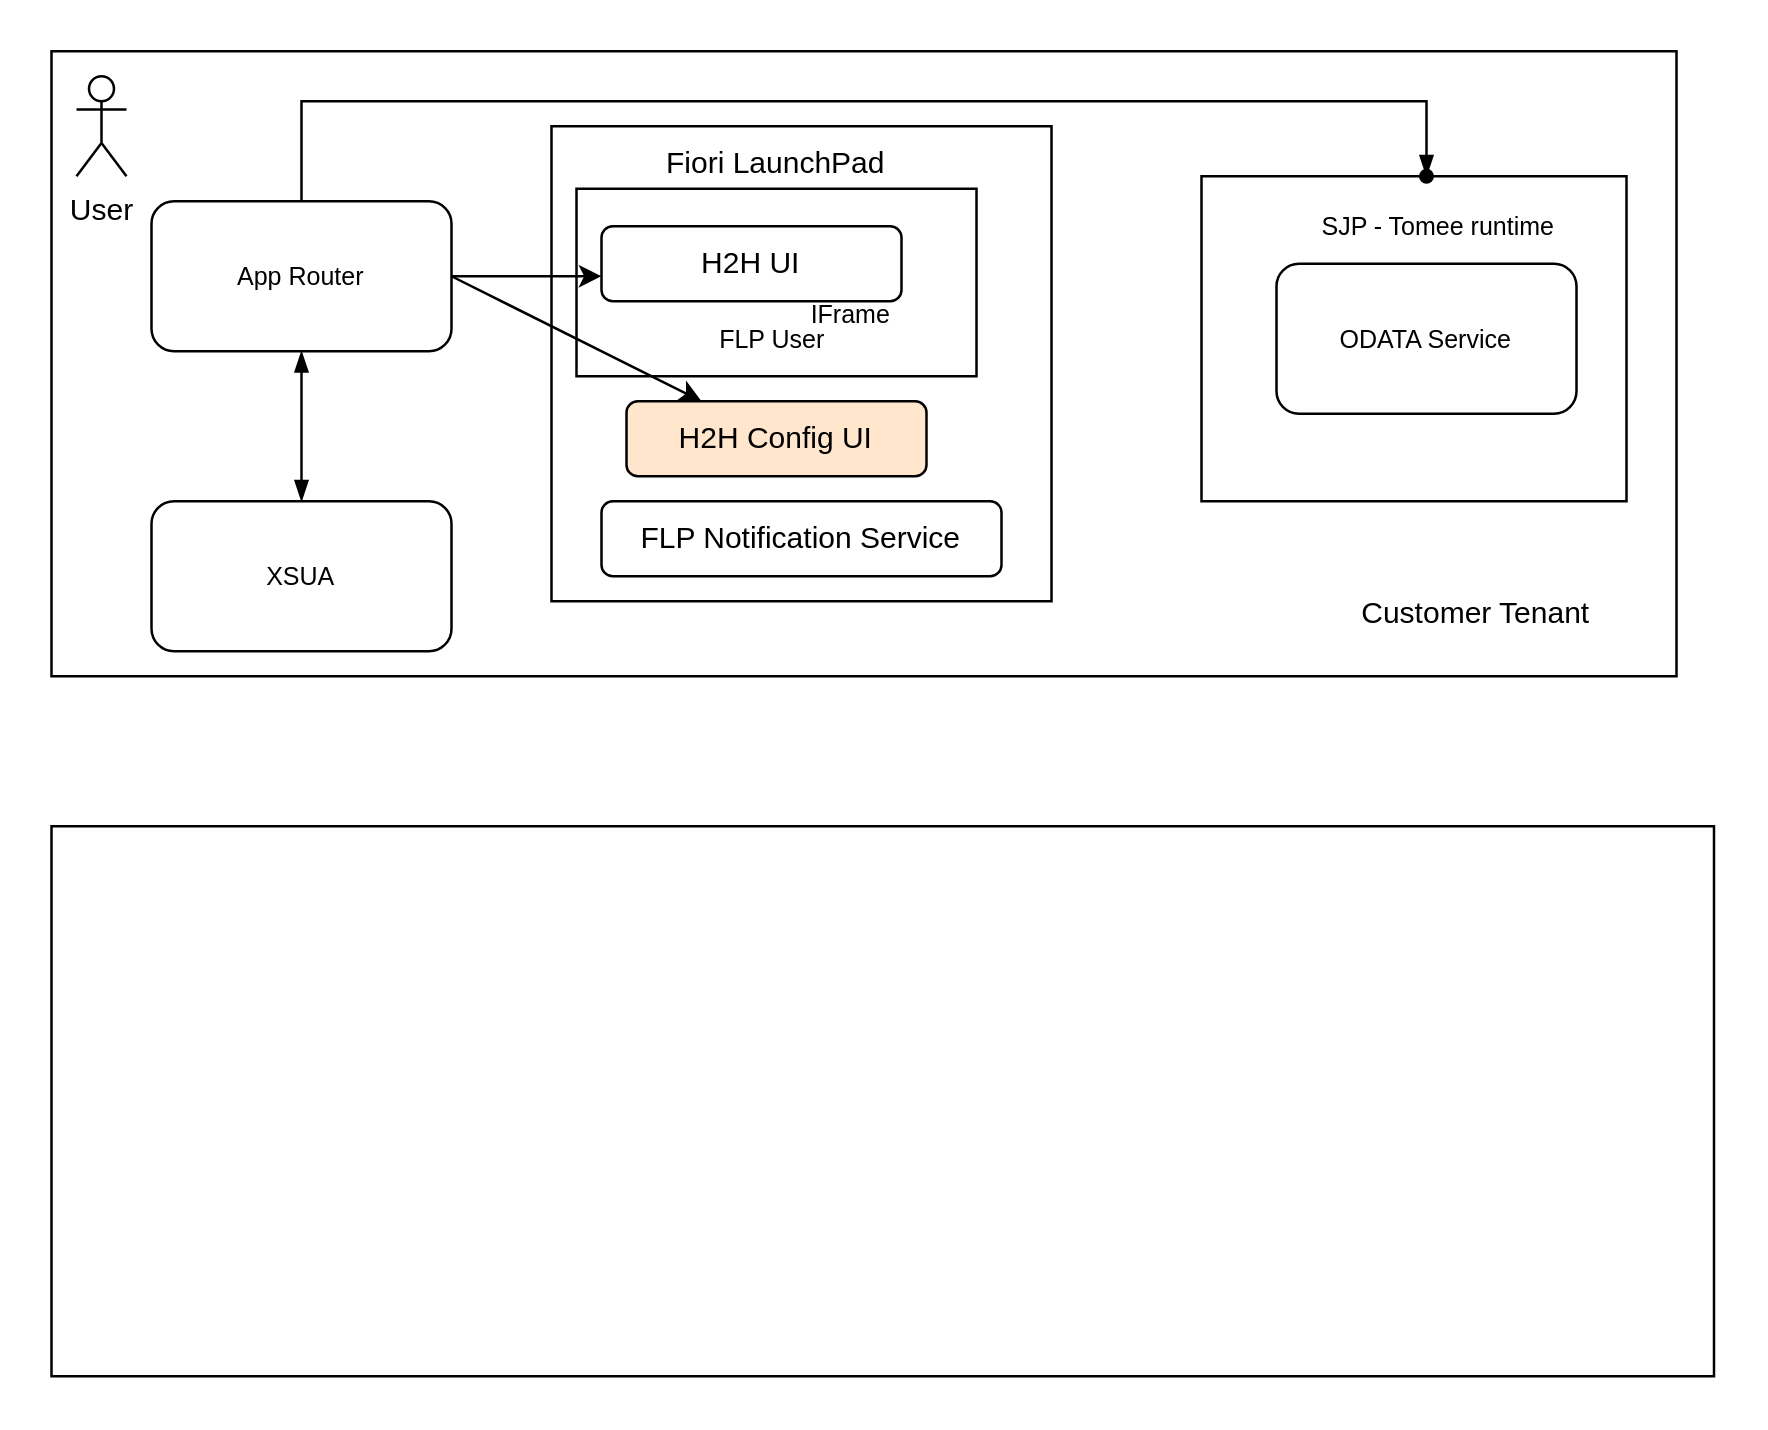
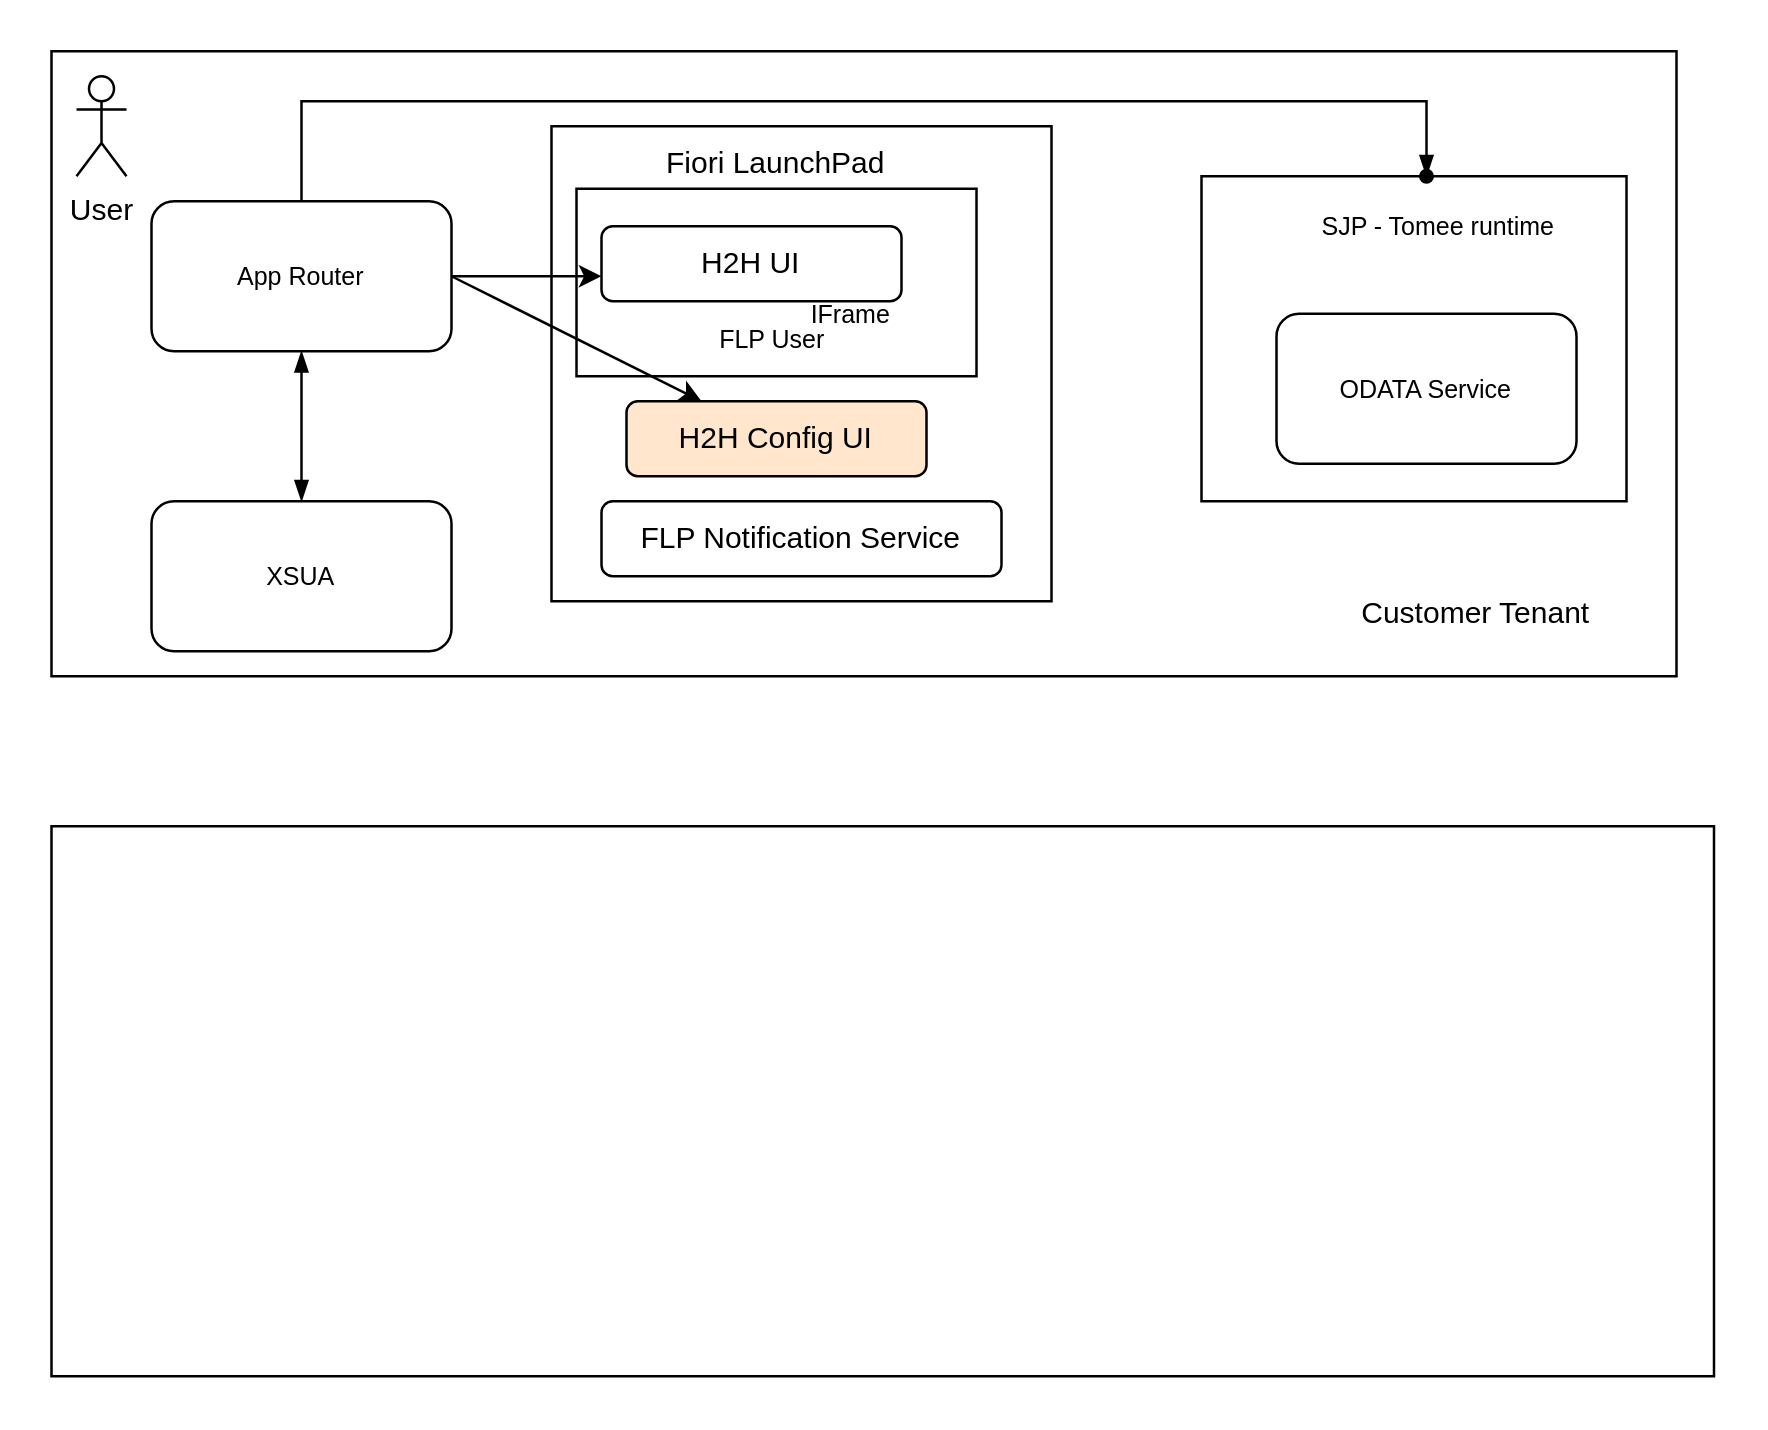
(1426, 339) -> (1426, 389)
